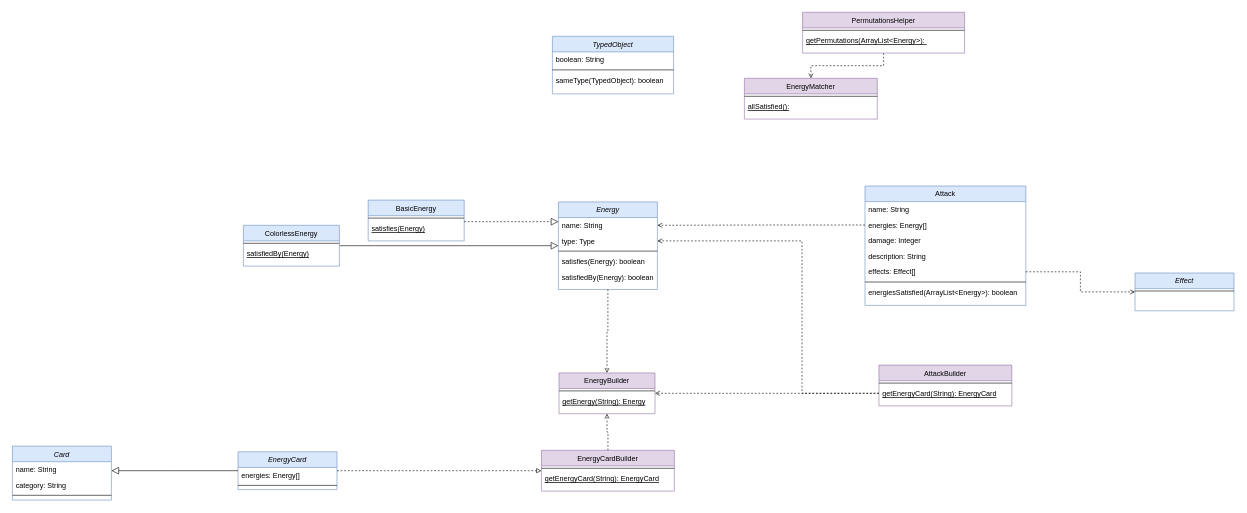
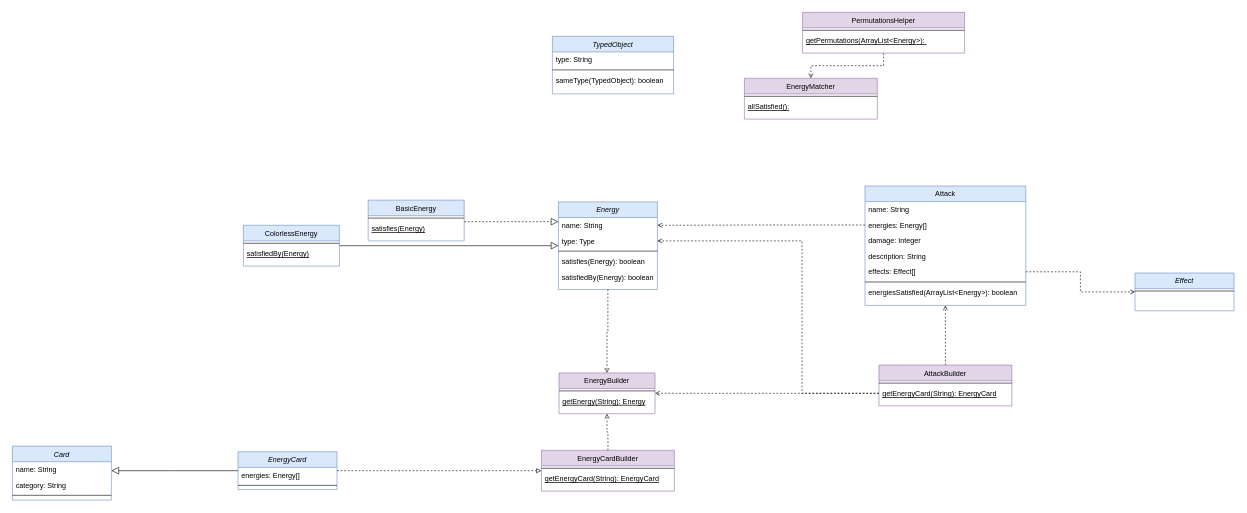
(582, 60) -> (577, 60)
none -> (945, 336)
